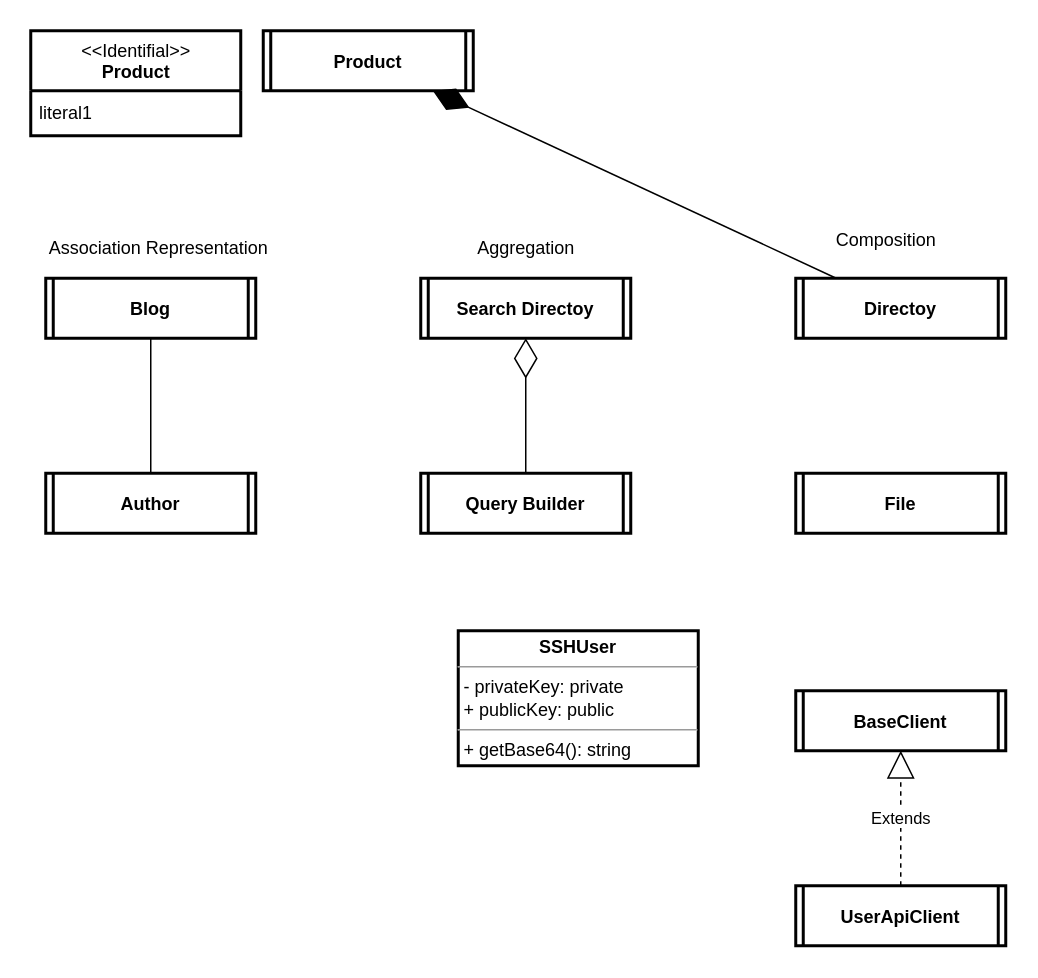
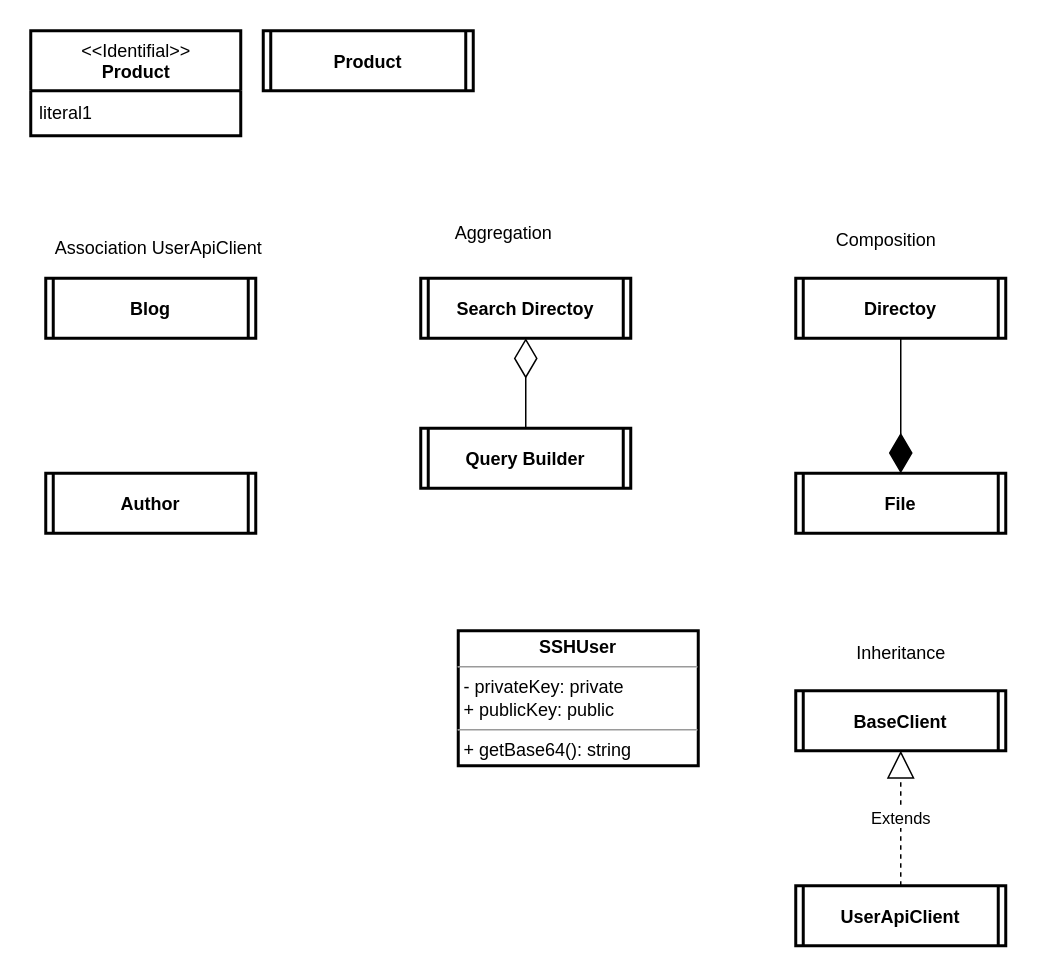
(652, 193) -> (901, 386)
(159, 248) -> (159, 248)
(526, 248) -> (503, 233)
(151, 406) -> none
(526, 503) -> (526, 458)
none -> (901, 653)
